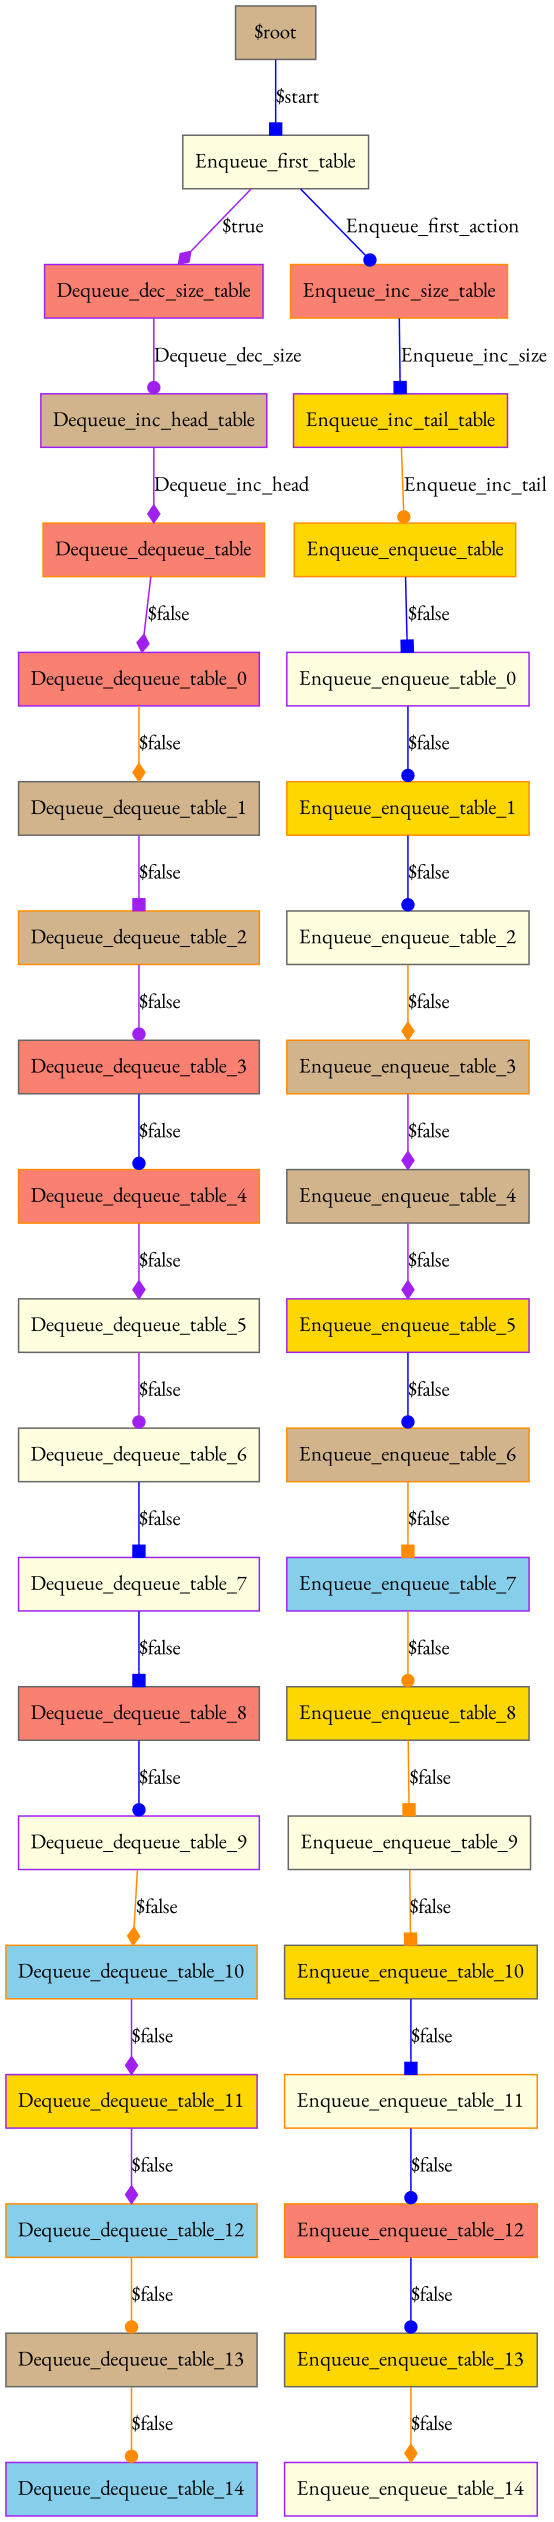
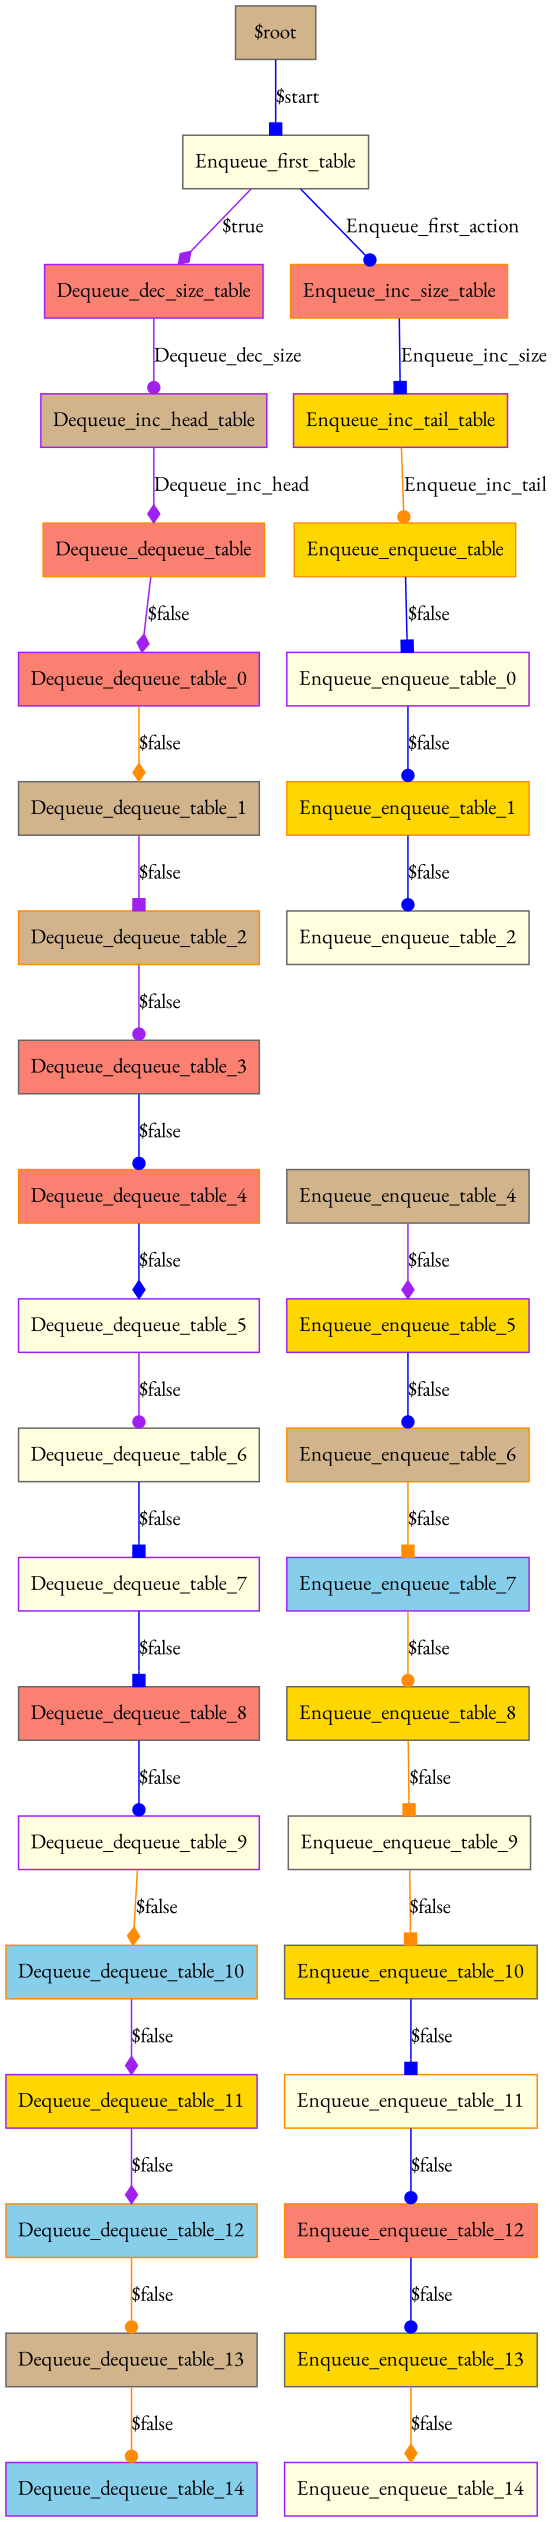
(408, 1067) -> none
(139, 1252) -> (139, 1252)
(139, 1326) -> (139, 1326)
